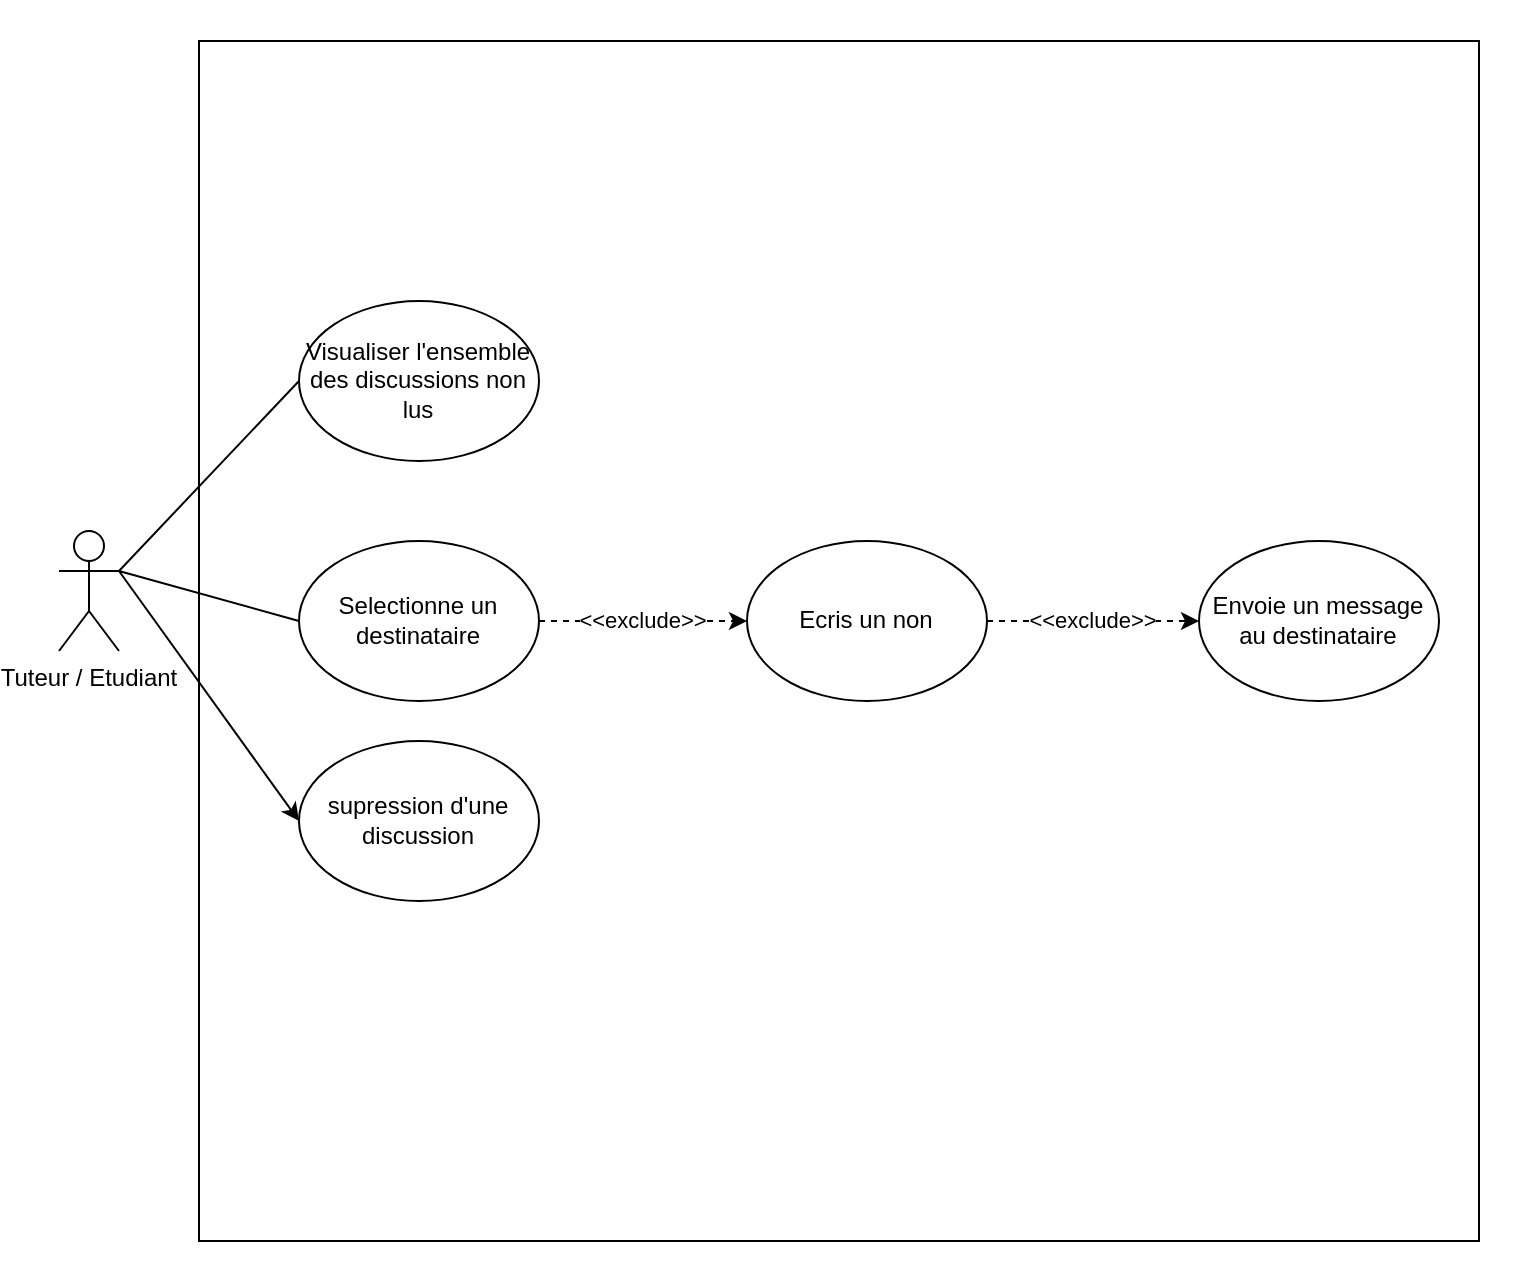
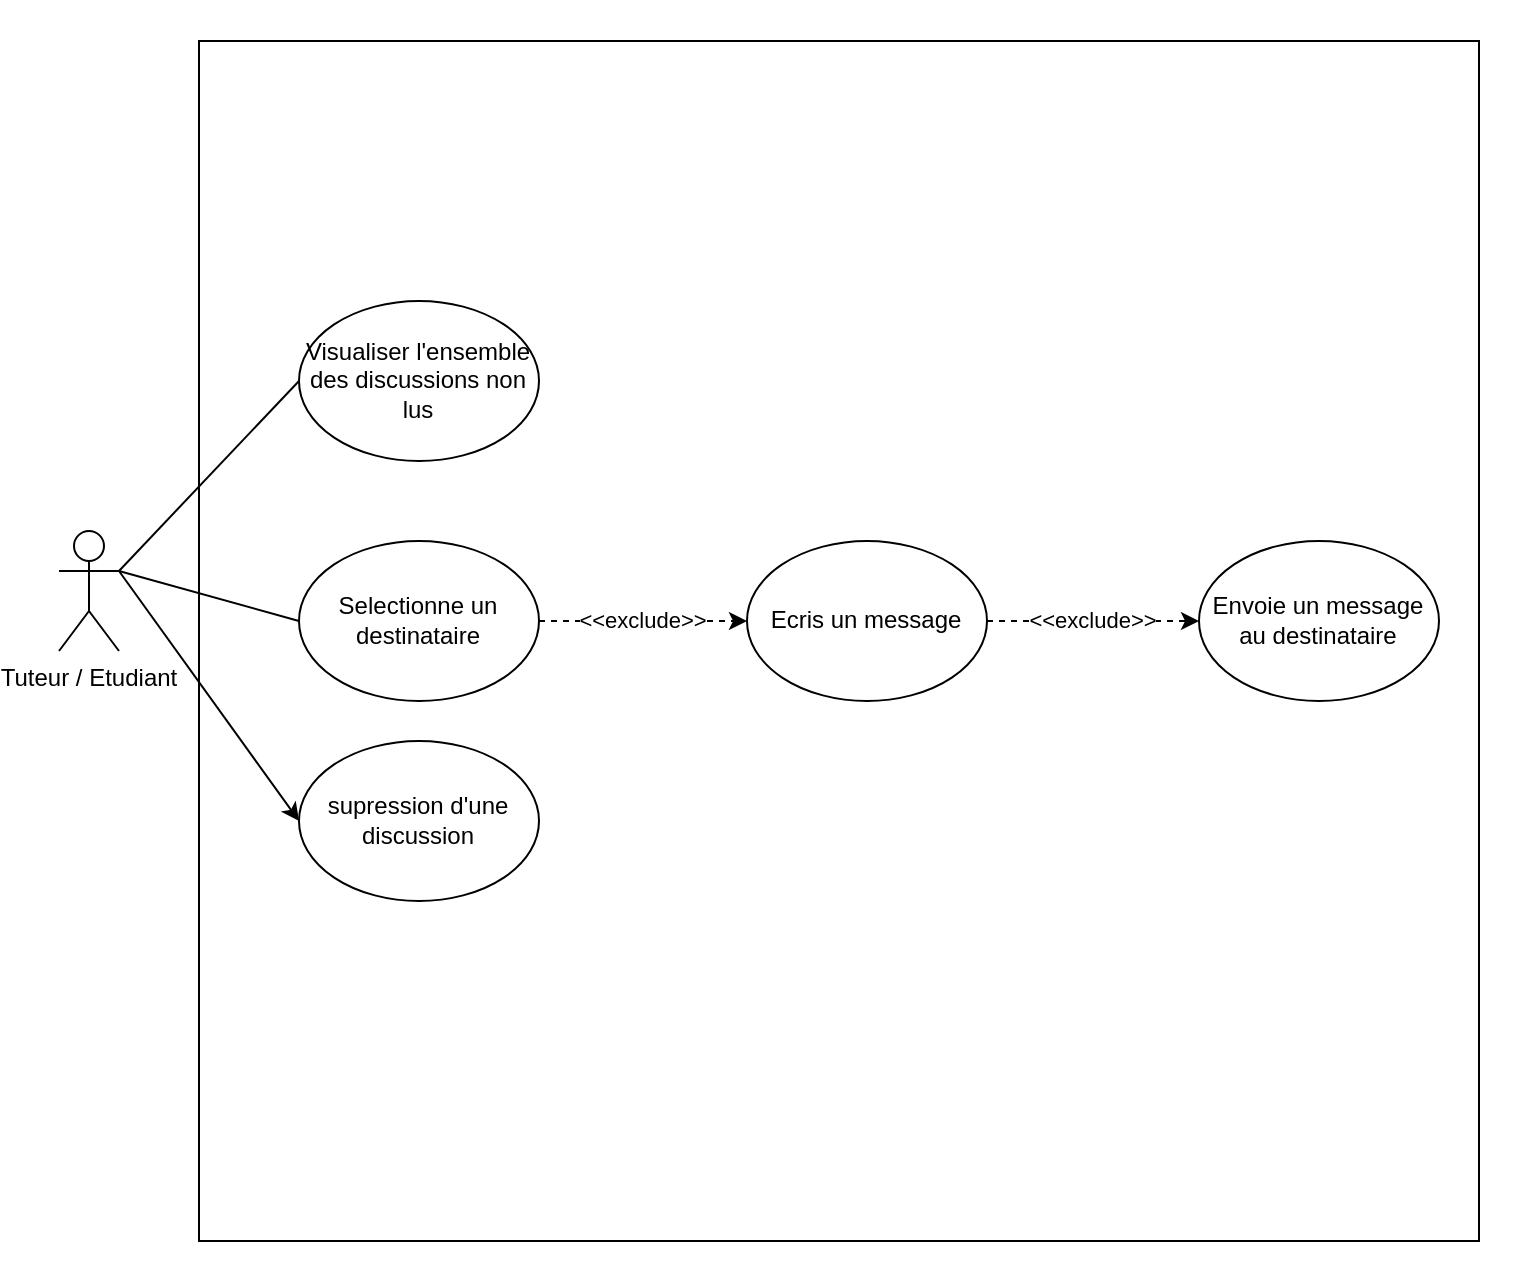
(867, 621) -> (867, 621)
